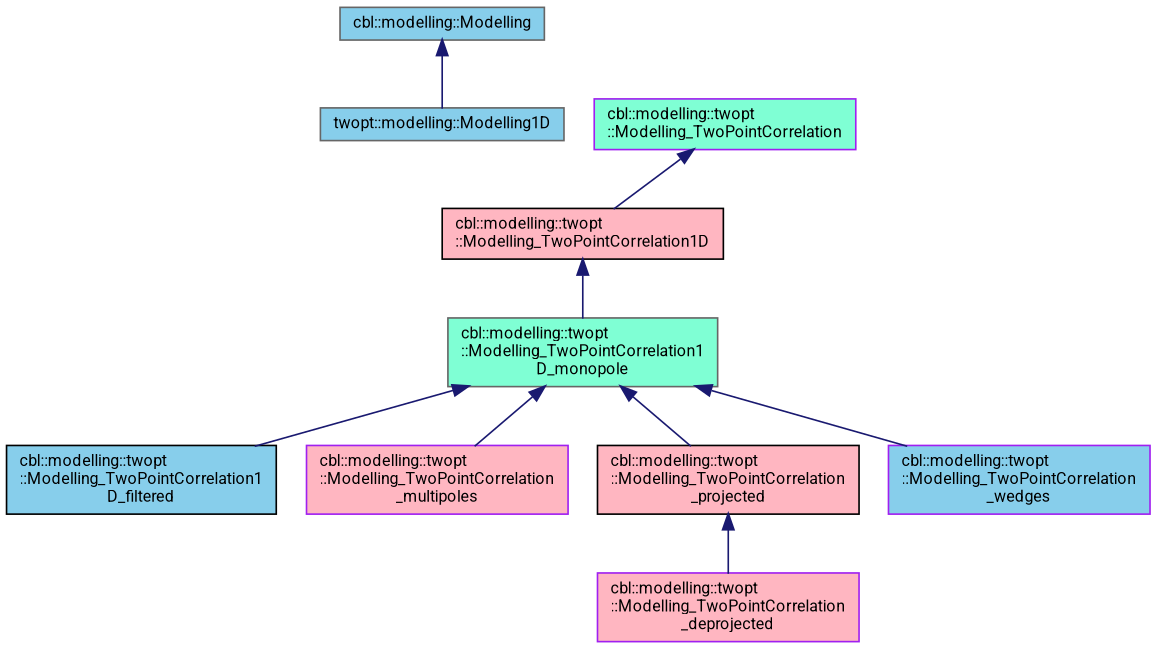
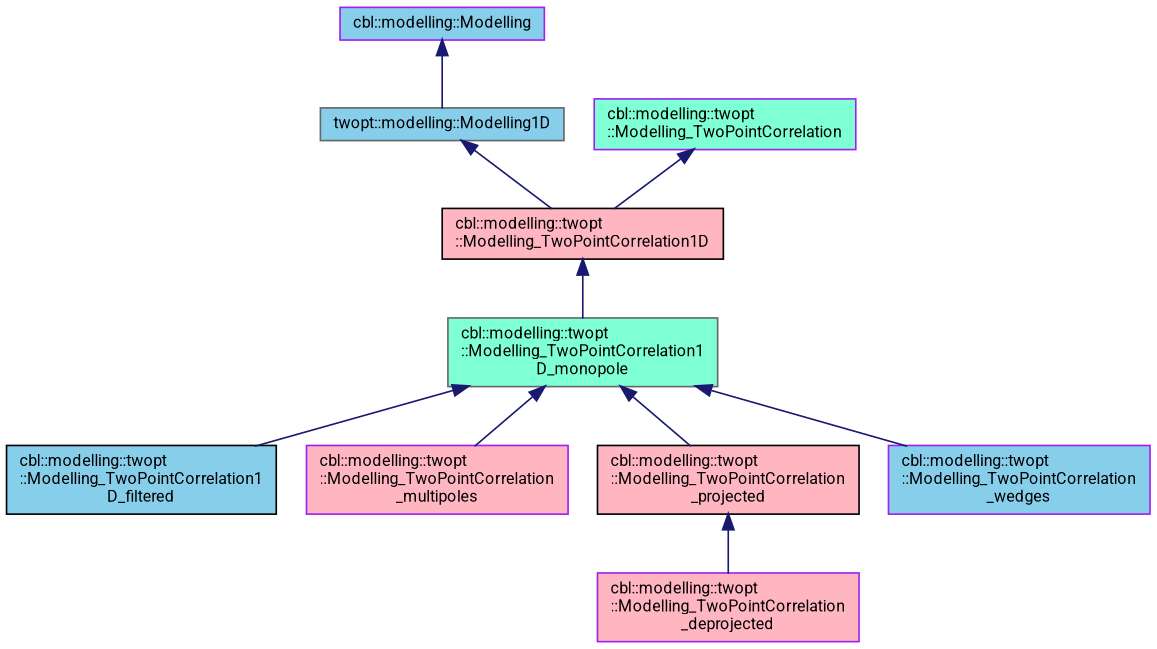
(442, 24) -> (442, 24)
none -> (513, 180)
